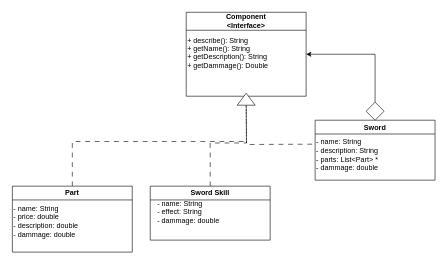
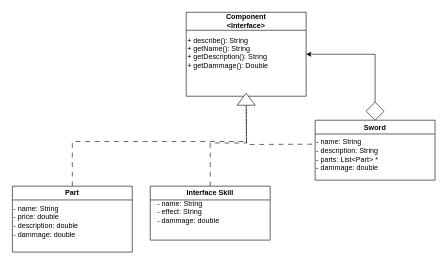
(210, 194) -> (210, 194)
